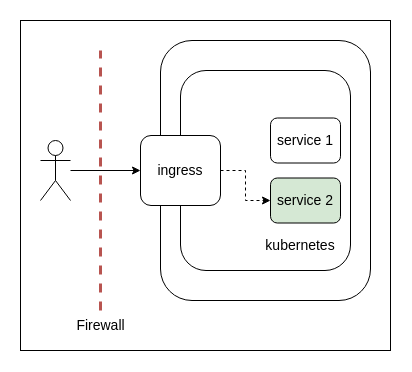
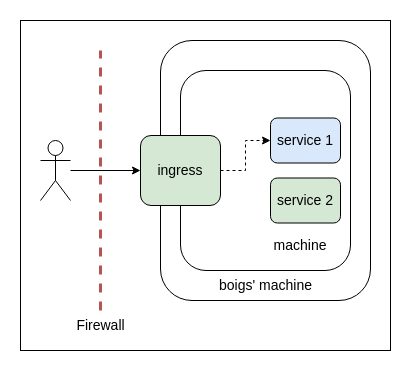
(306, 141) -> (306, 141)
none -> (246, 146)
(181, 171) -> (181, 171)
(246, 195) -> none
(301, 246) -> (301, 246)
none -> (266, 286)
